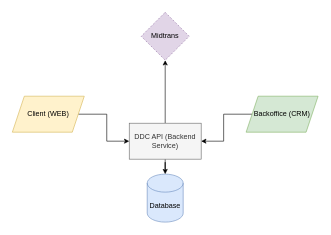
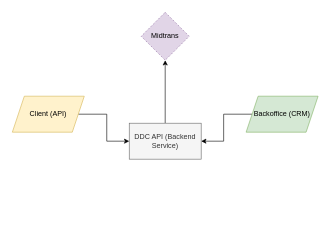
(48, 114) -> (48, 114)
(165, 168) -> none
(165, 198) -> none
